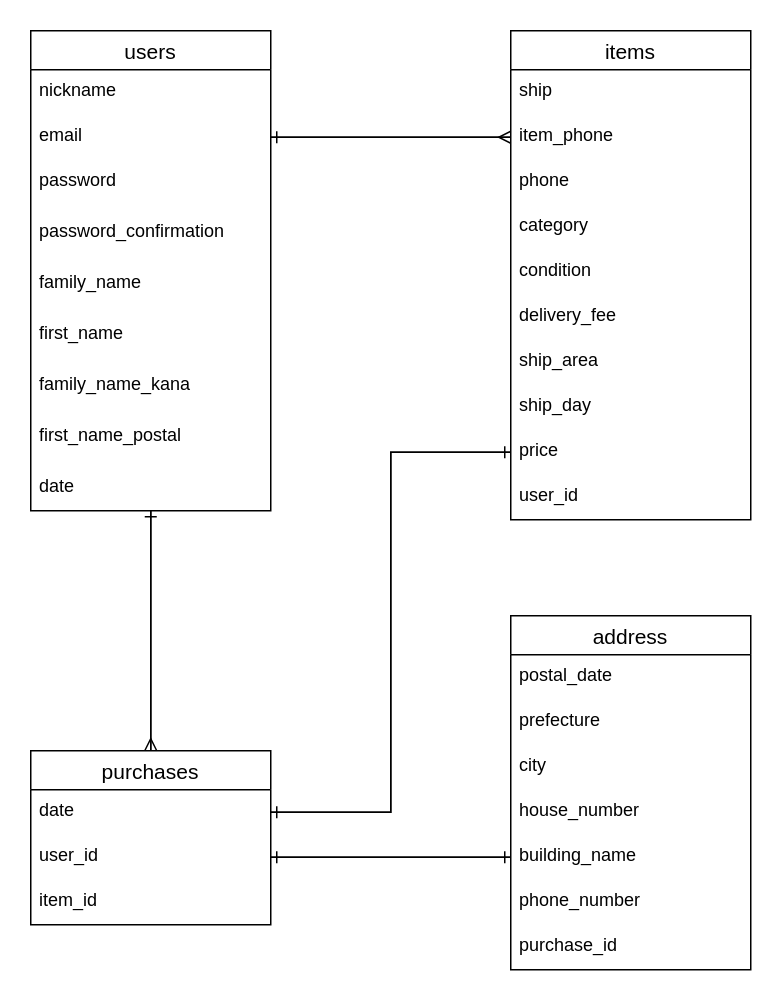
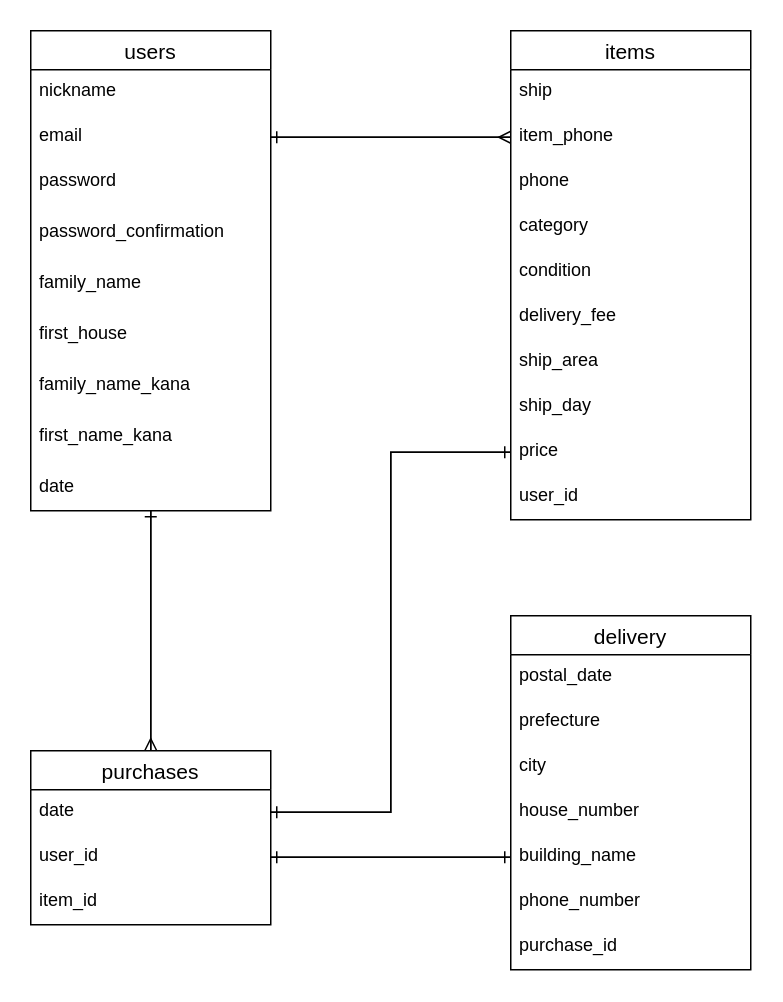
(87, 333) -> (92, 333)
(120, 435) -> (112, 435)
(630, 637) -> (630, 637)
